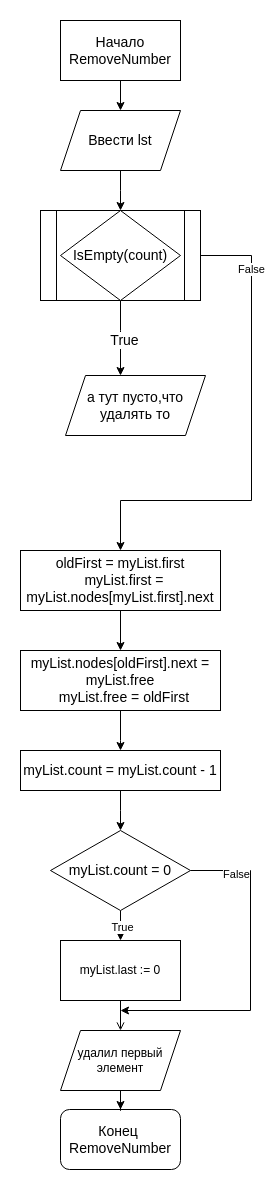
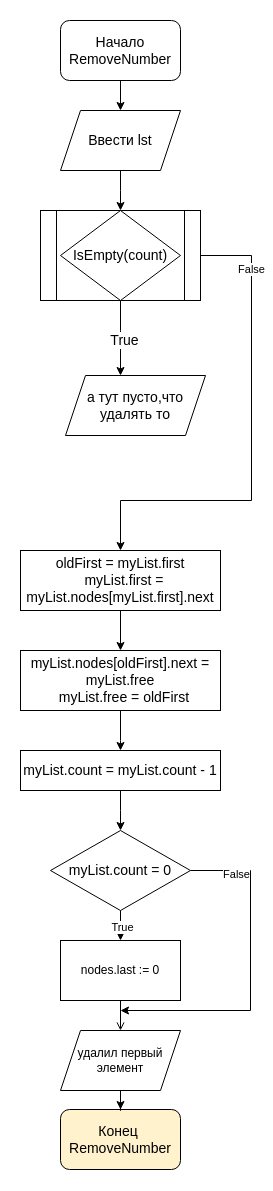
(121, 51) -> (121, 51)
(121, 971) -> (121, 971)
(121, 1140) -> (121, 1140)
